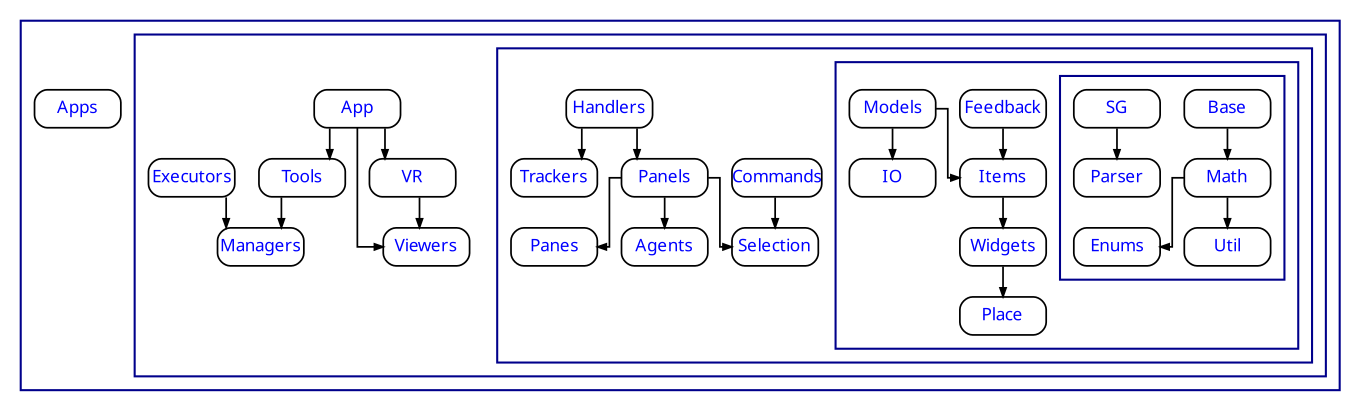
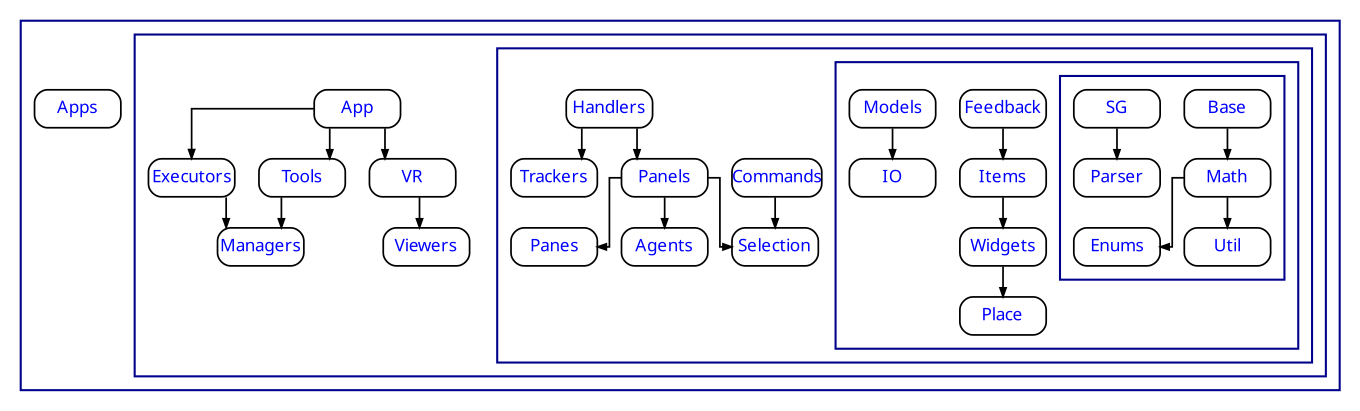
(948, 139) -> none
(357, 196) -> (232, 109)
